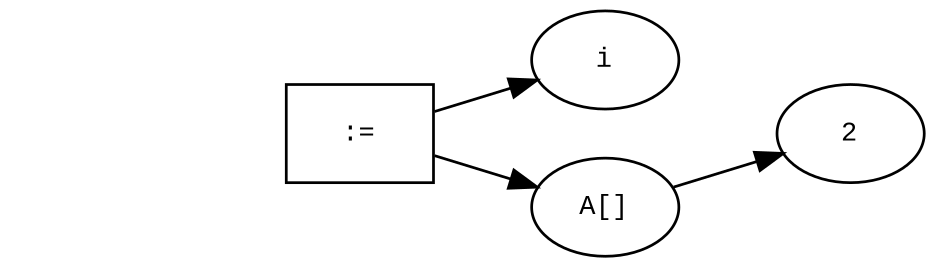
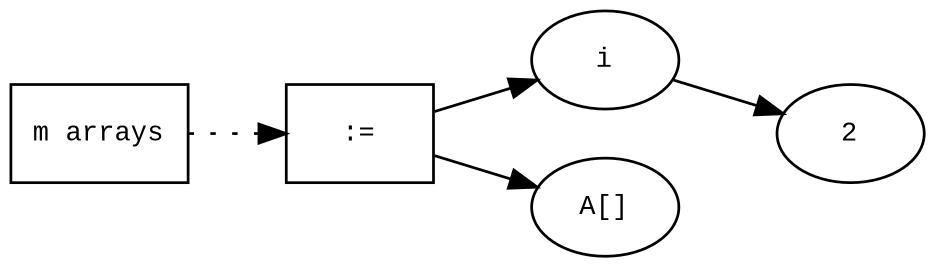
none -> (100, 134)
(715, 174) -> (715, 93)
